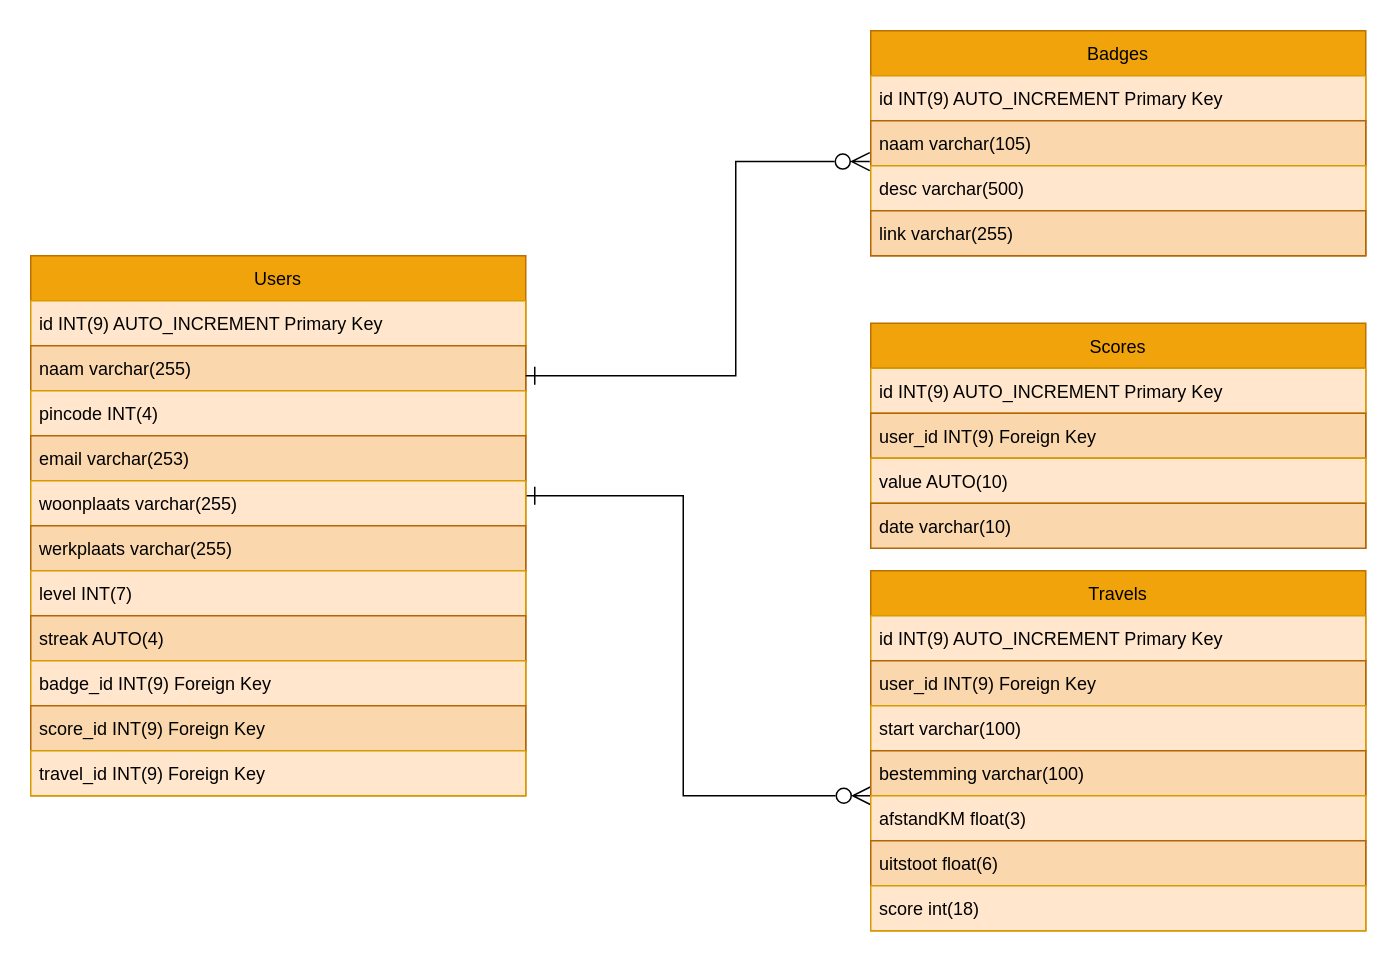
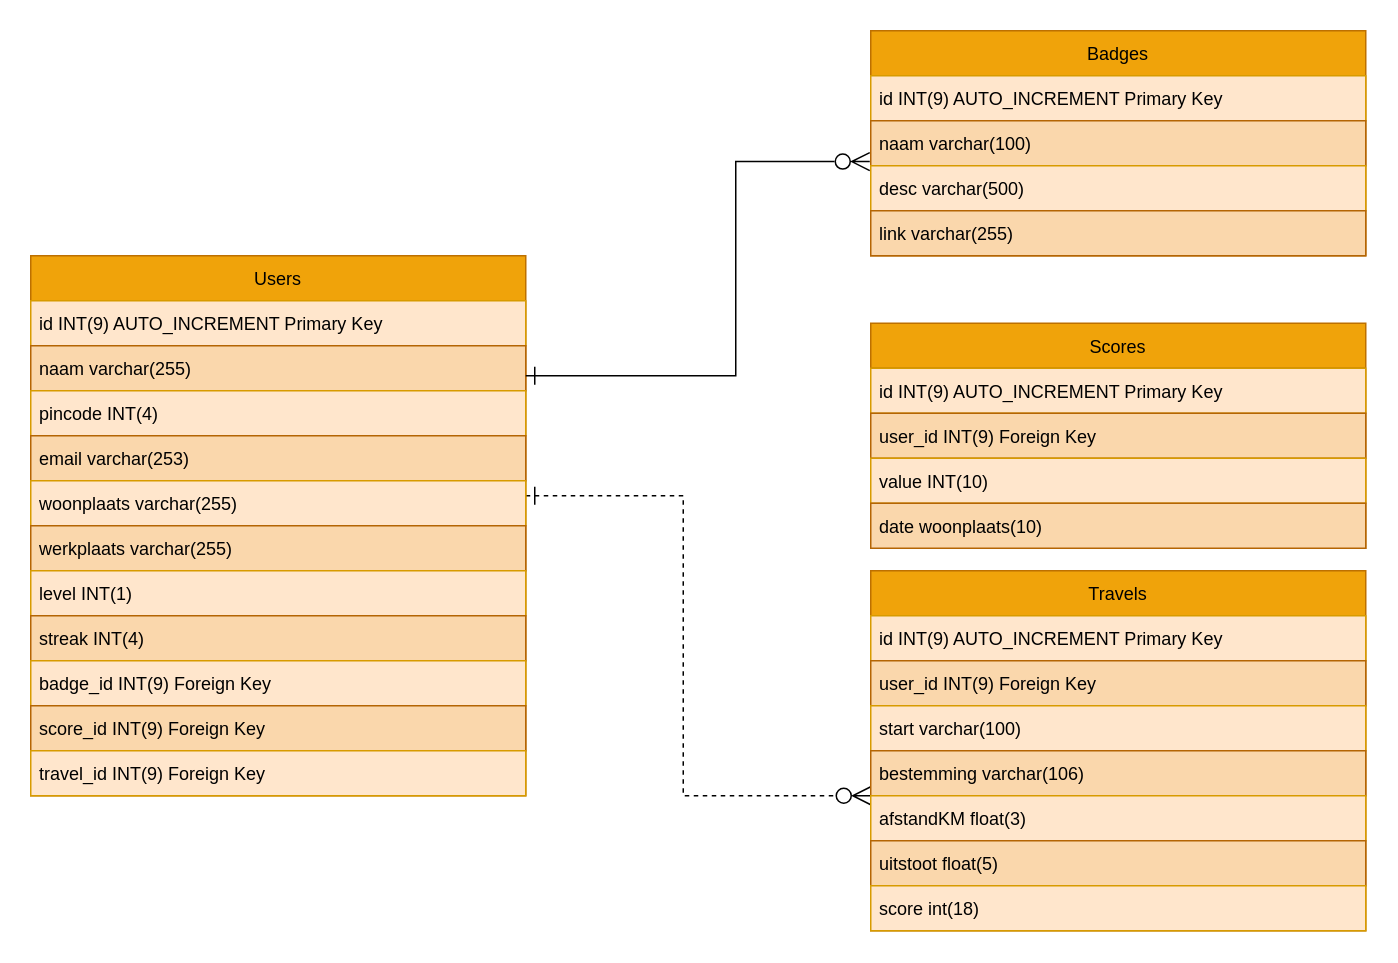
(962, 144) -> (962, 144)
(945, 482) -> (940, 482)
(957, 527) -> (970, 527)
(92, 594) -> (92, 594)
(107, 639) -> (102, 639)
(683, 644) -> (683, 644)
(993, 774) -> (993, 774)
(958, 864) -> (958, 864)
